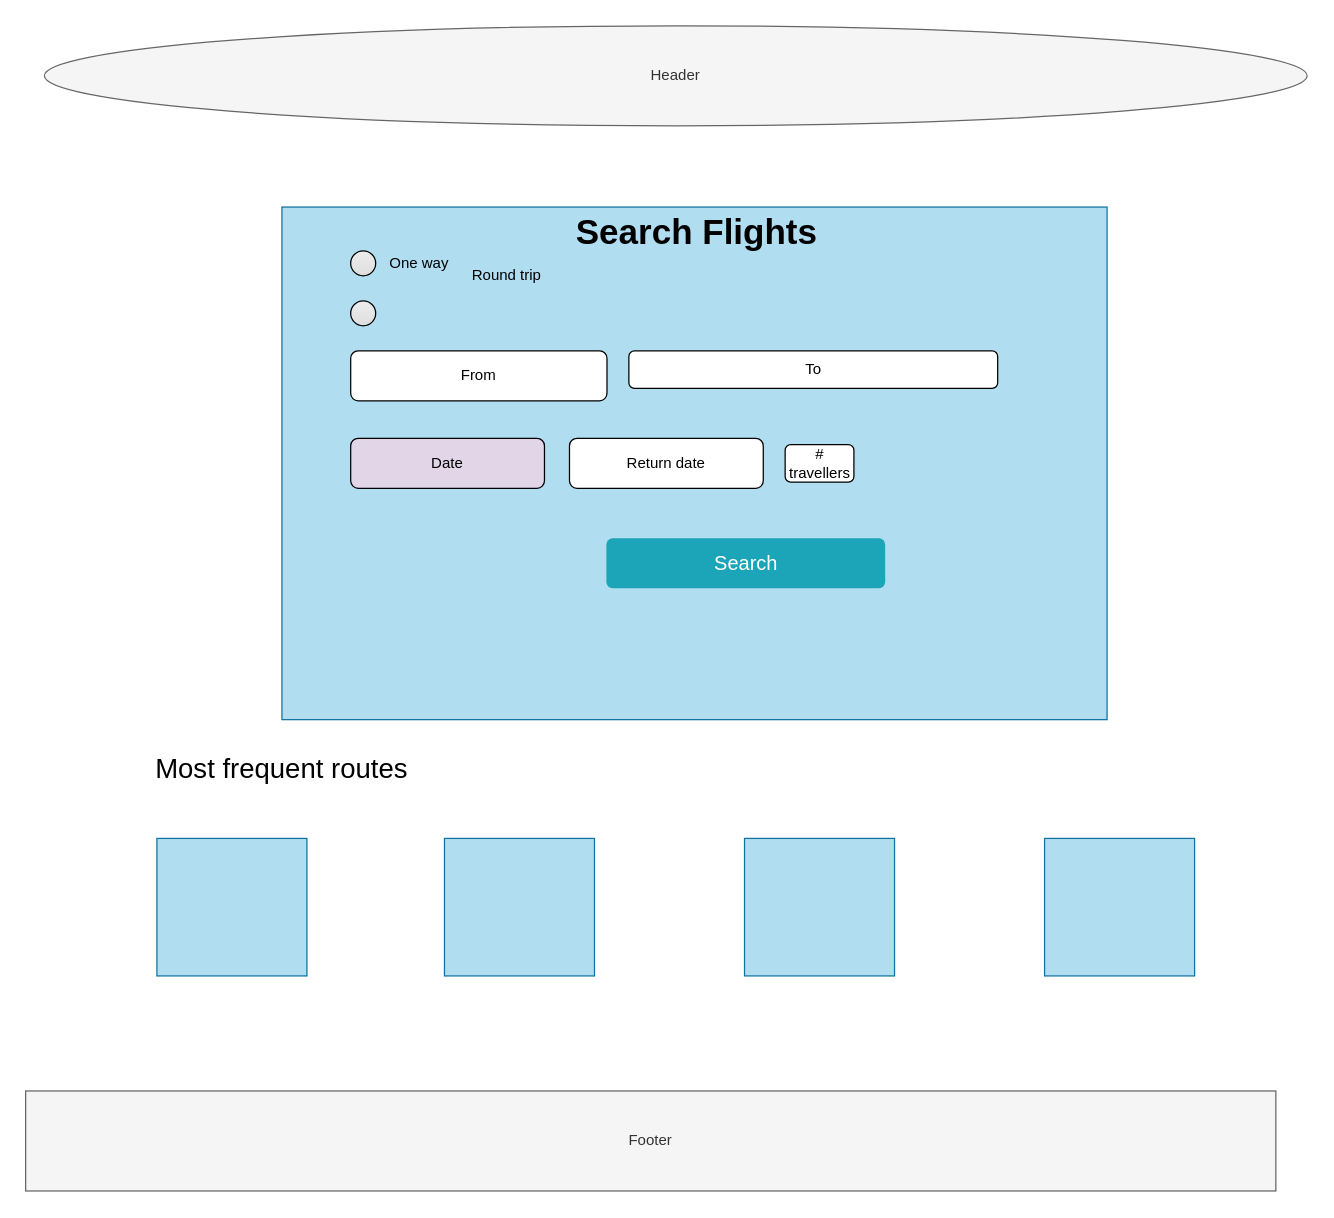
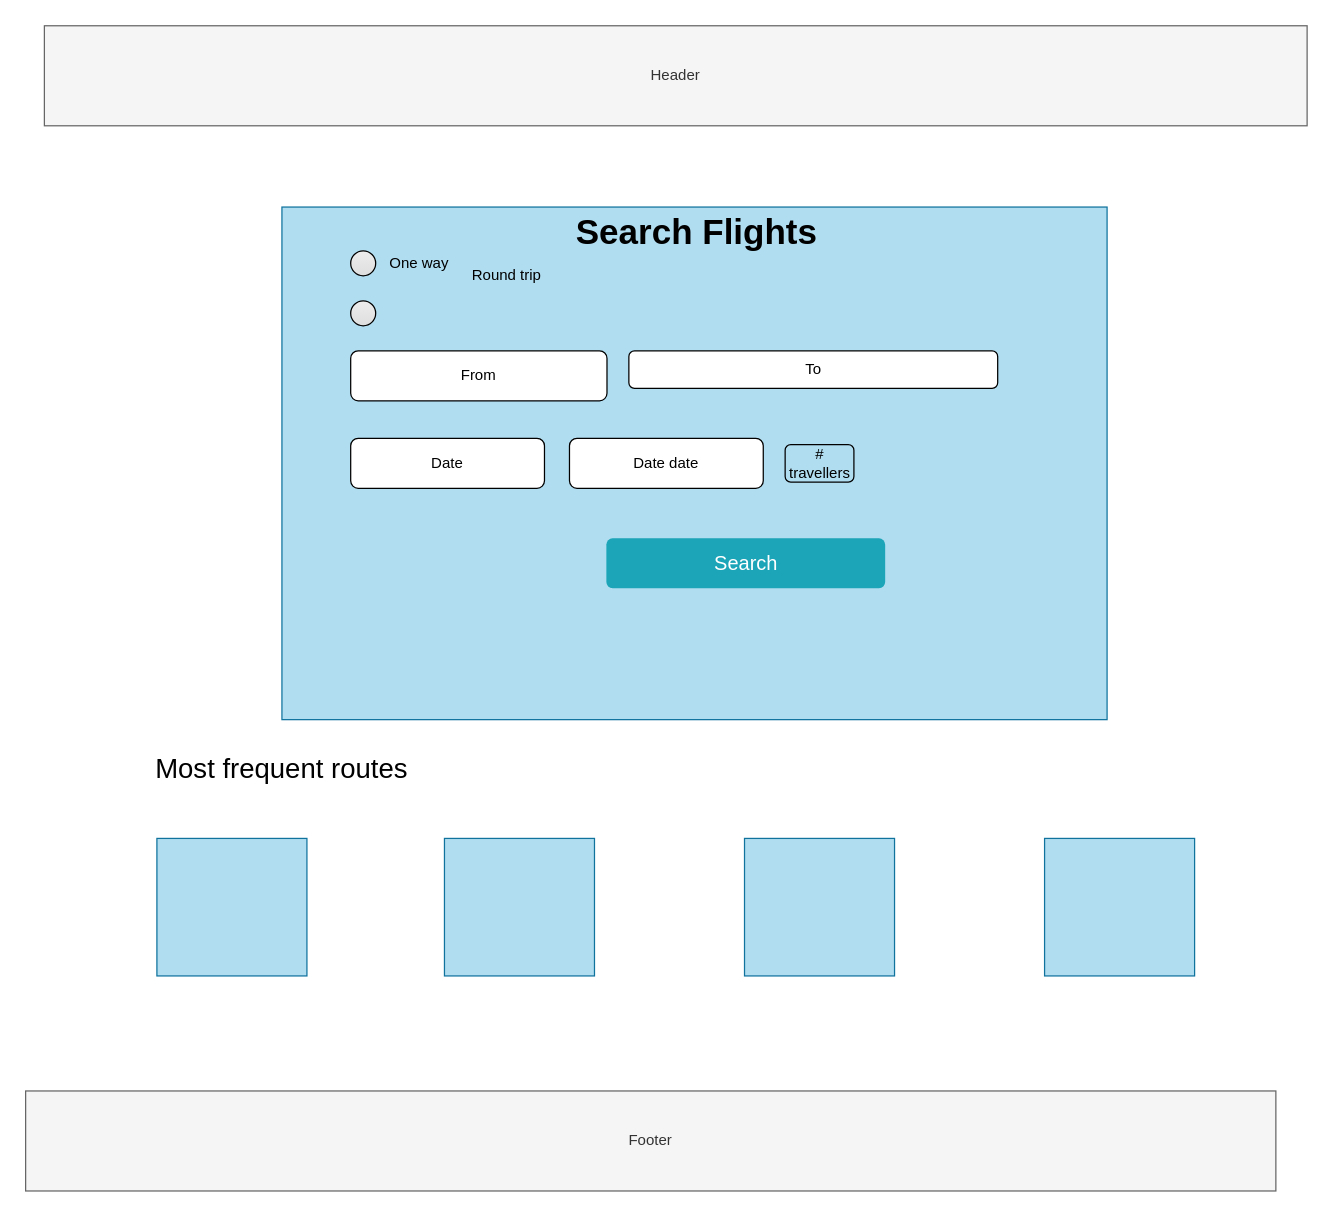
(676, 76) -> (676, 76)
(448, 463) -> (448, 463)
(666, 463) -> (666, 463)
(819, 463) -> (819, 463)
